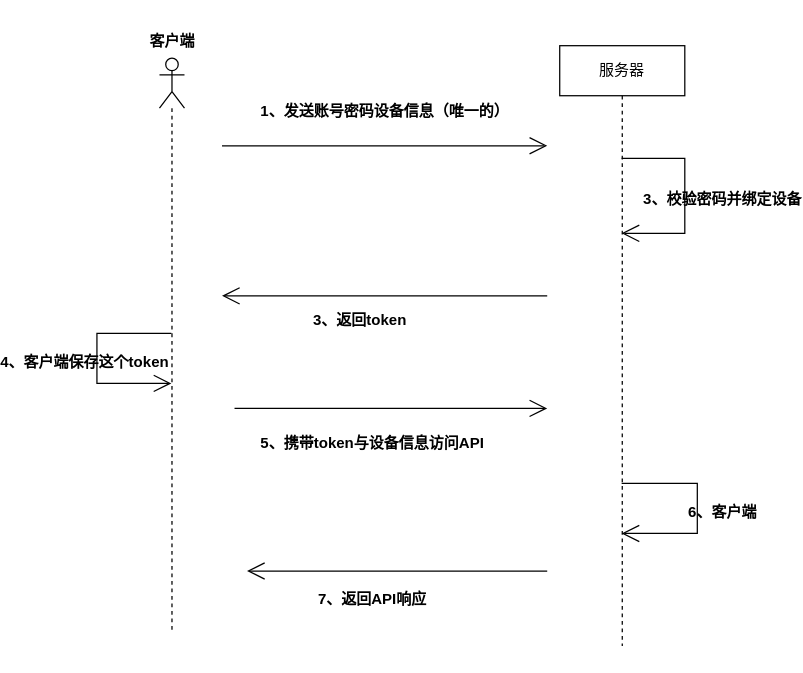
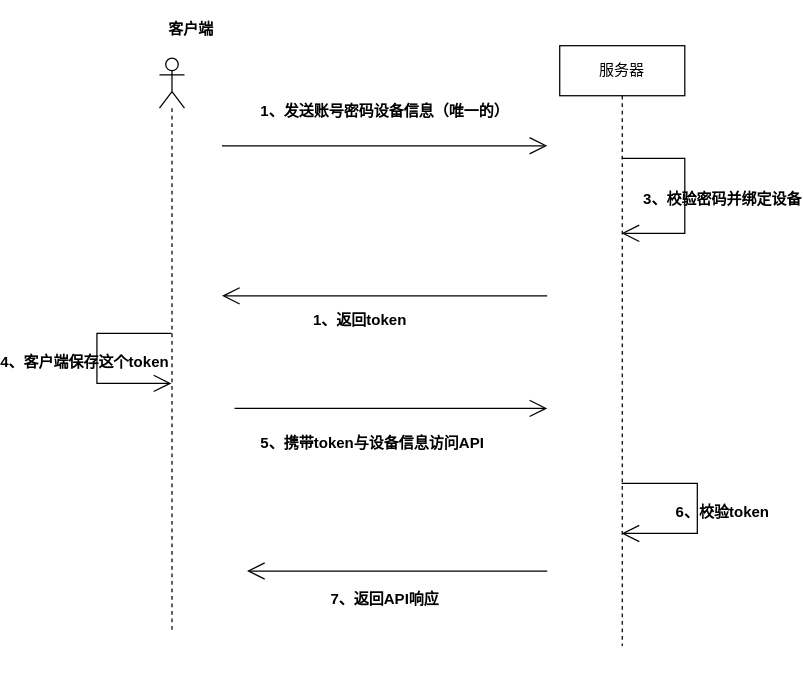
(172, 42) -> (191, 29)
(360, 321) -> (360, 321)
(723, 512) -> (723, 512)
(372, 599) -> (384, 599)
